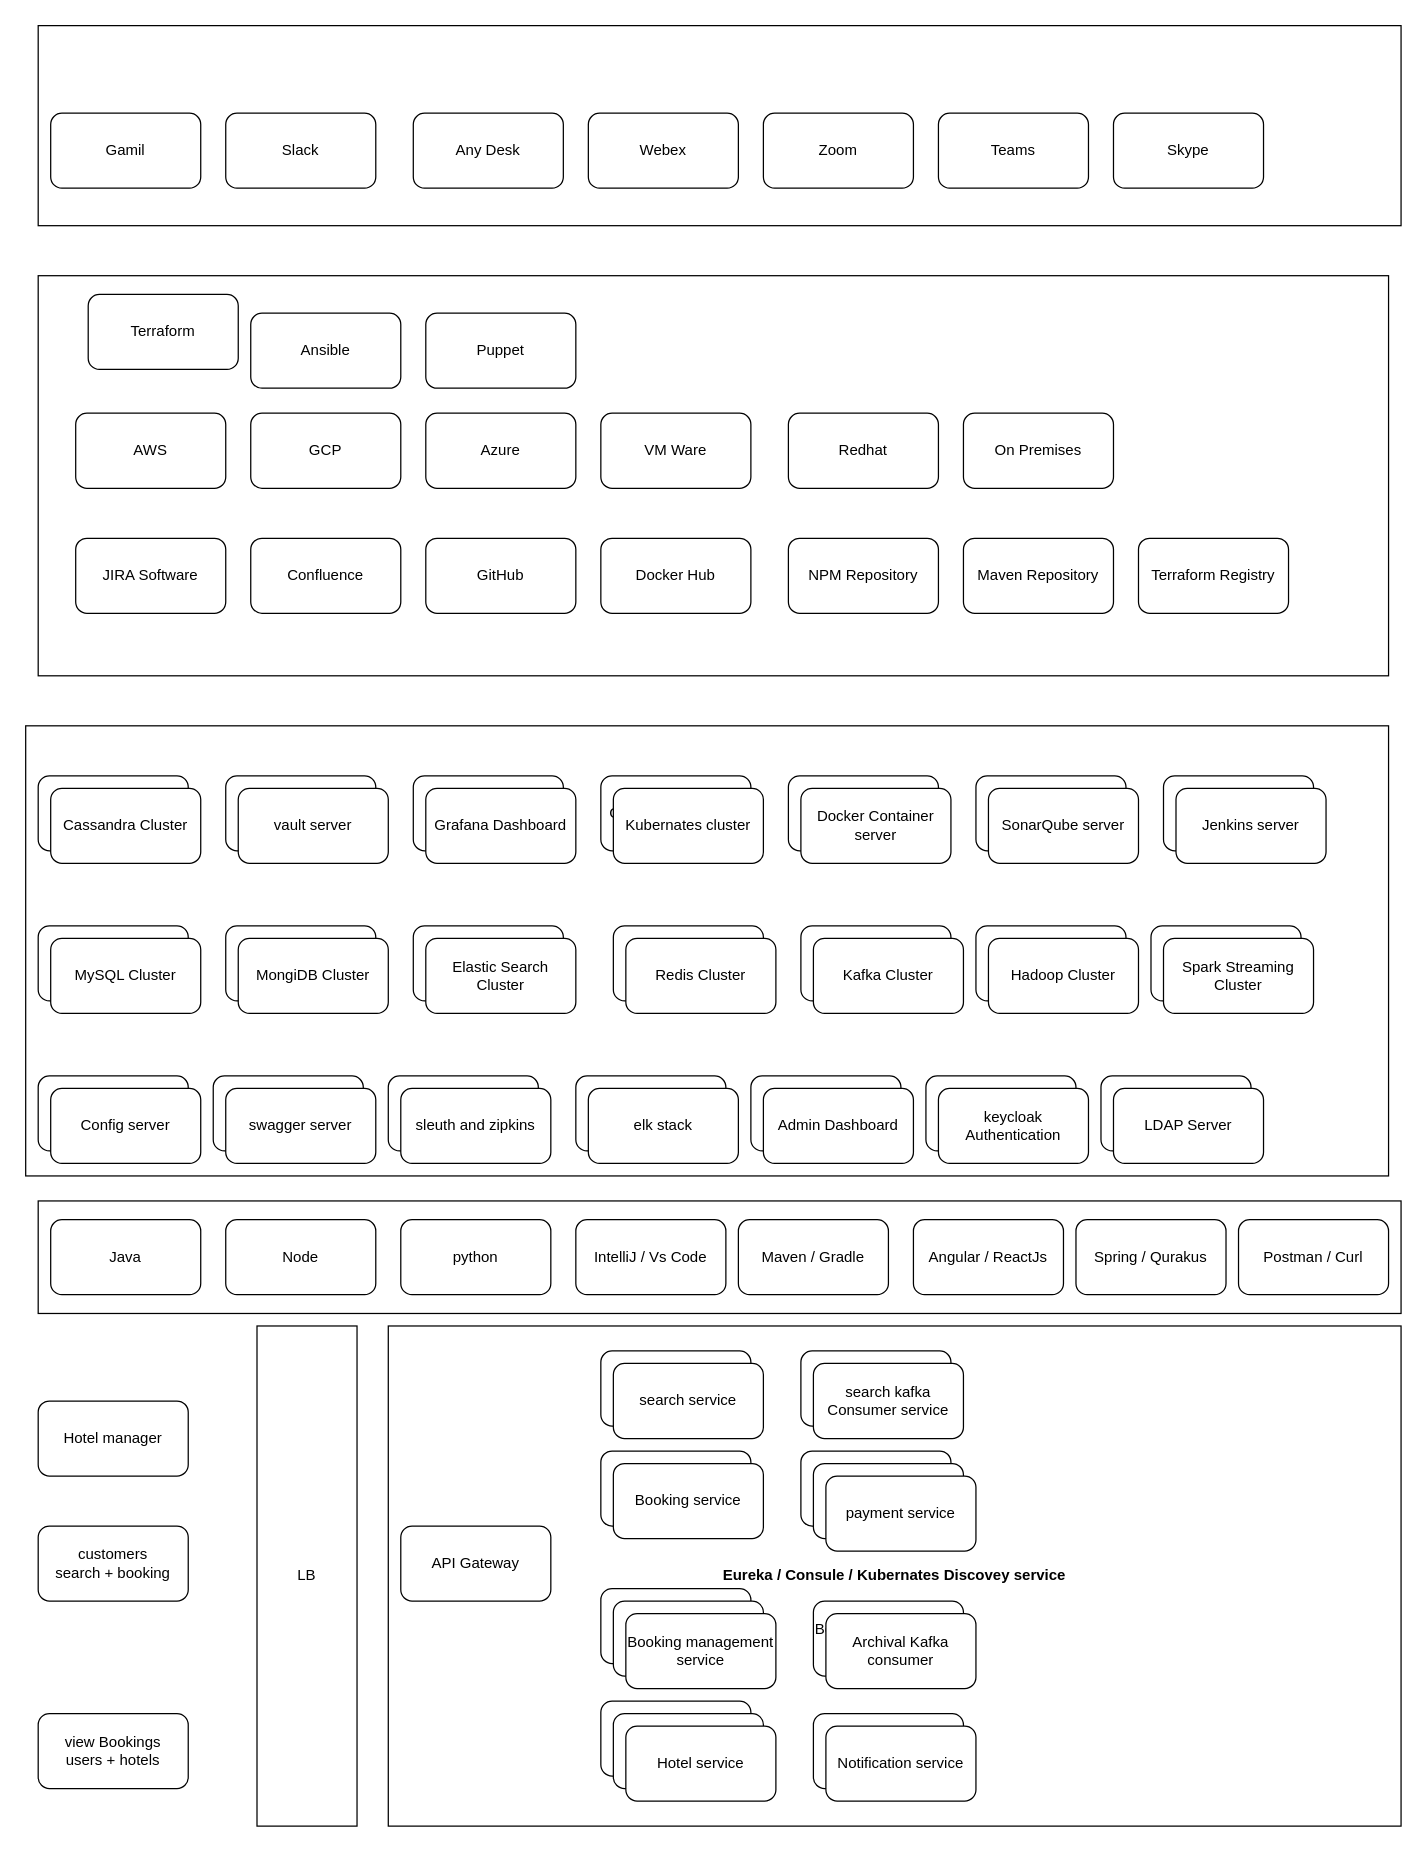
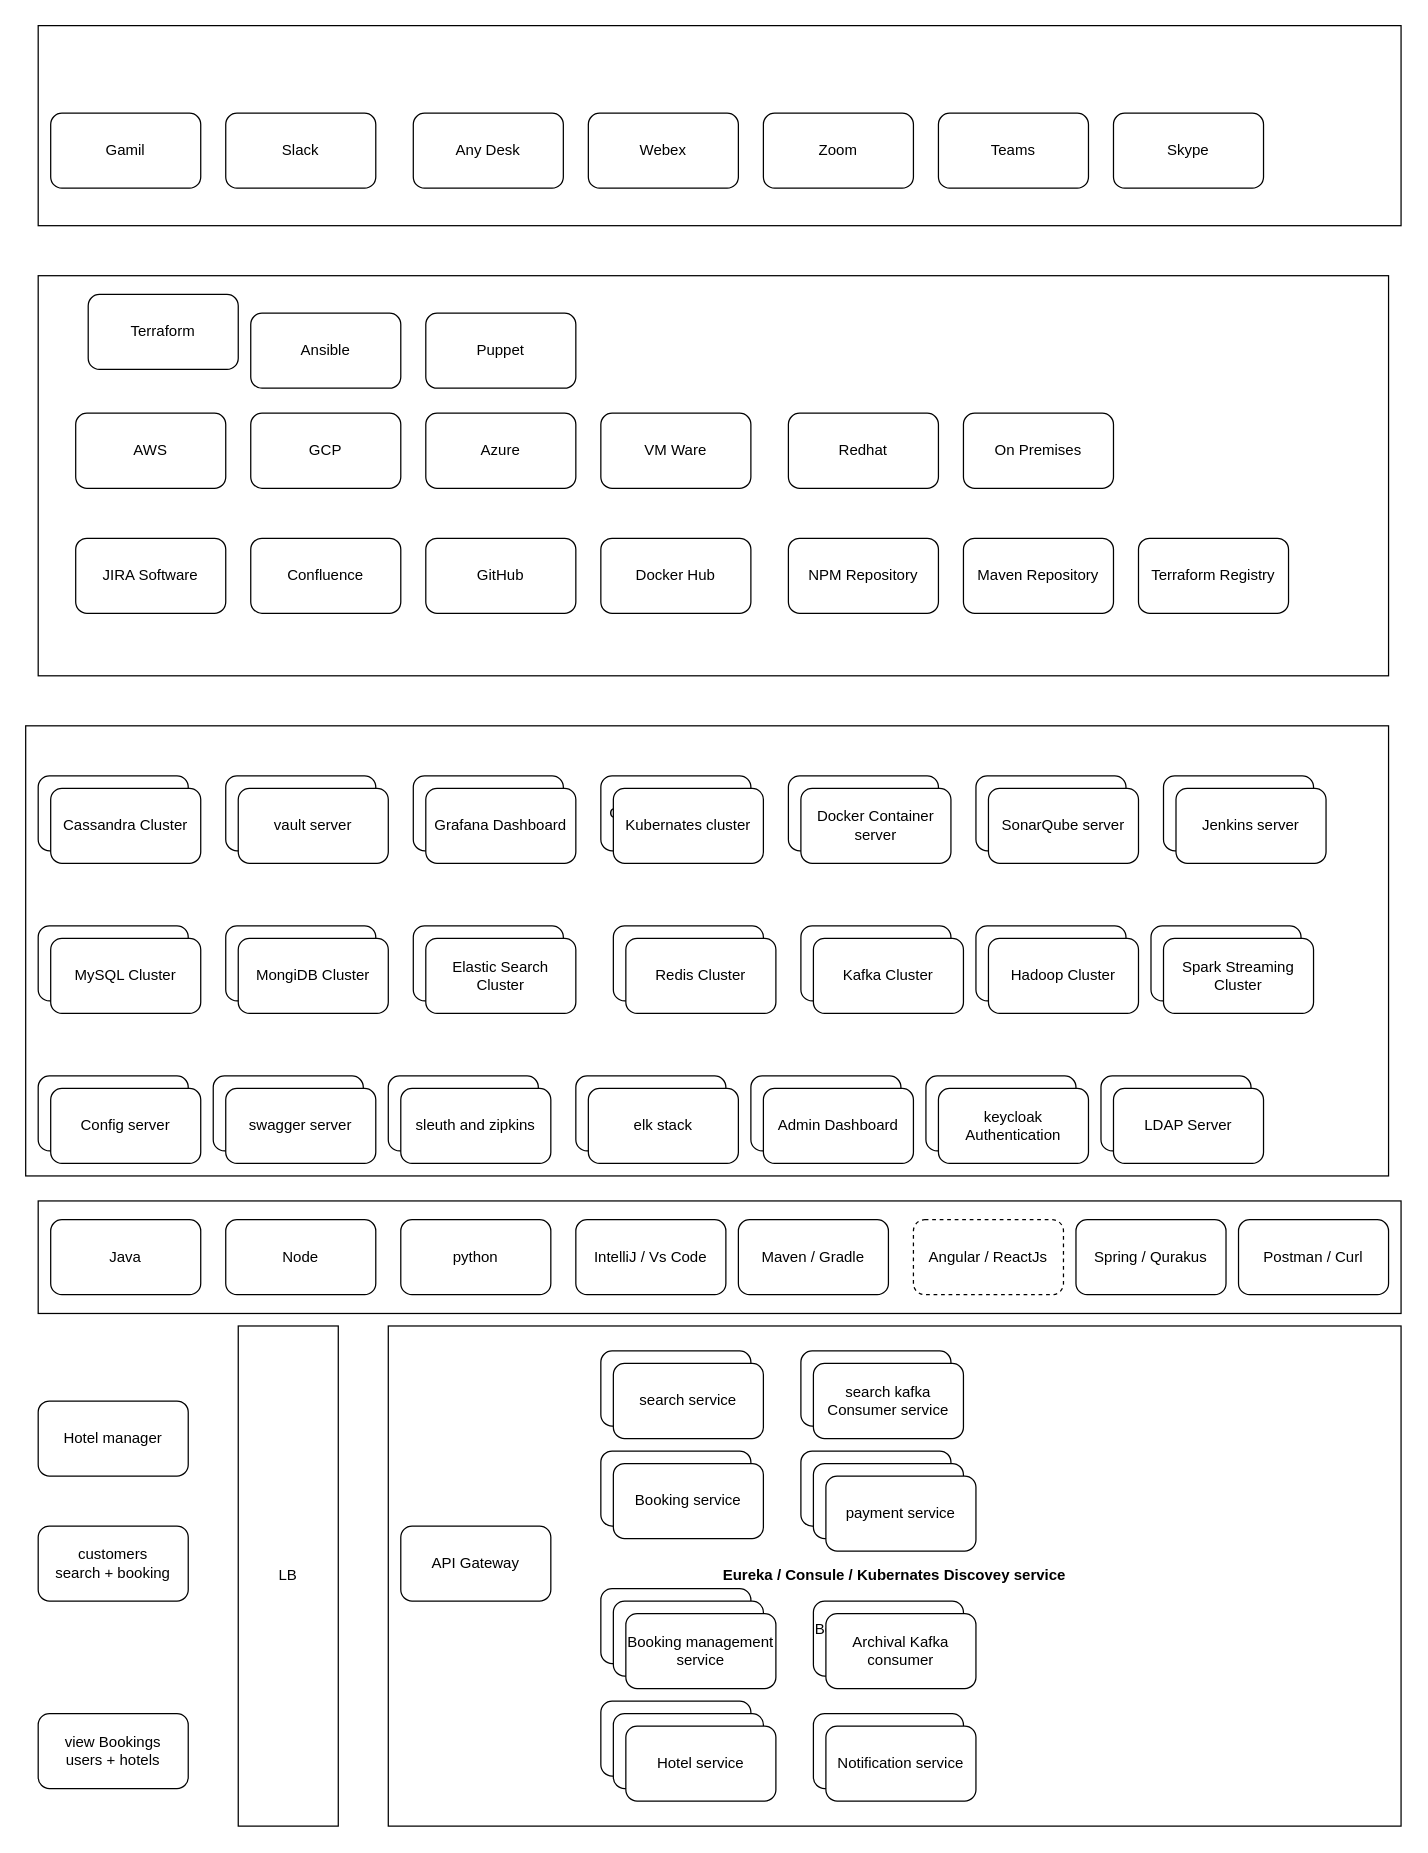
(988, 1257) -> (988, 1257)
(307, 1576) -> (288, 1576)
